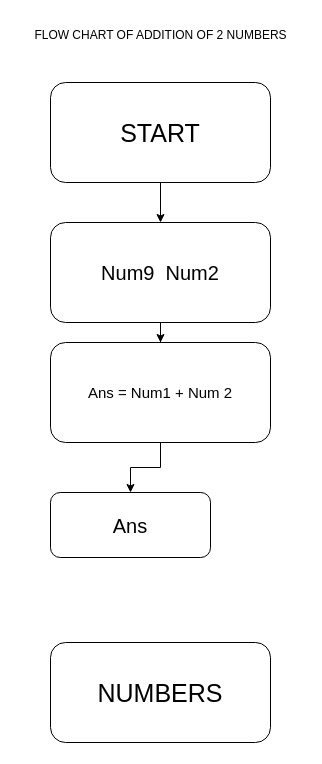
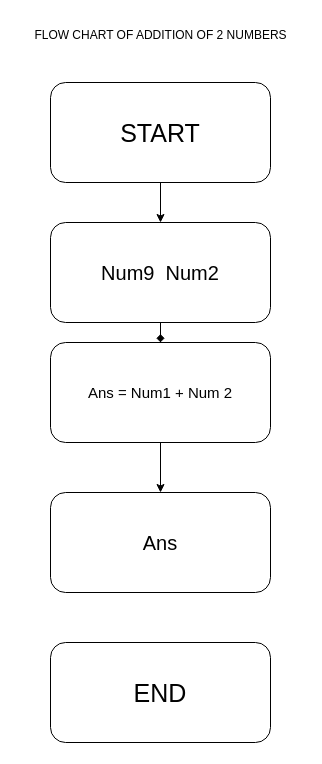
(161, 334) -> (161, 334)
(131, 525) -> (161, 543)
(161, 693) -> (161, 693)
